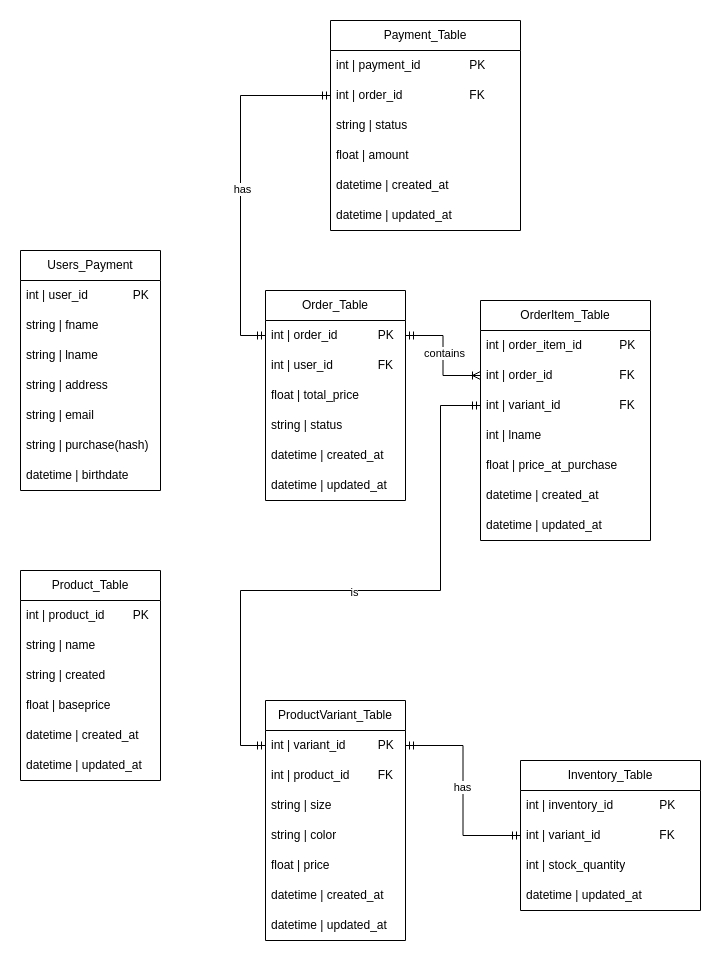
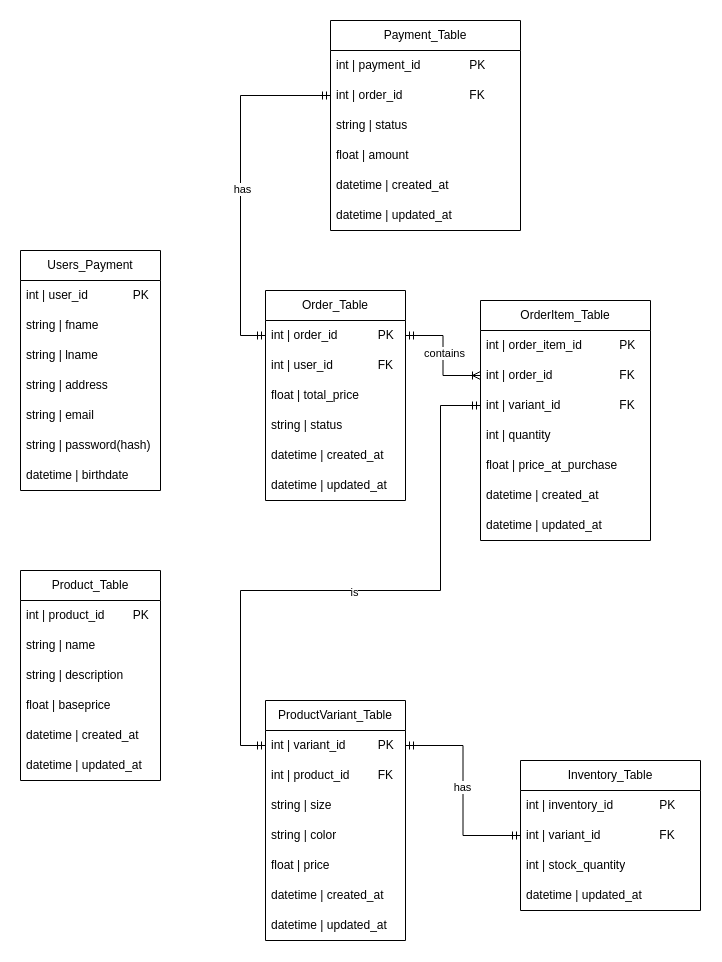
(516, 436) -> (526, 436)
(92, 446) -> (92, 446)
(74, 676) -> (84, 676)
